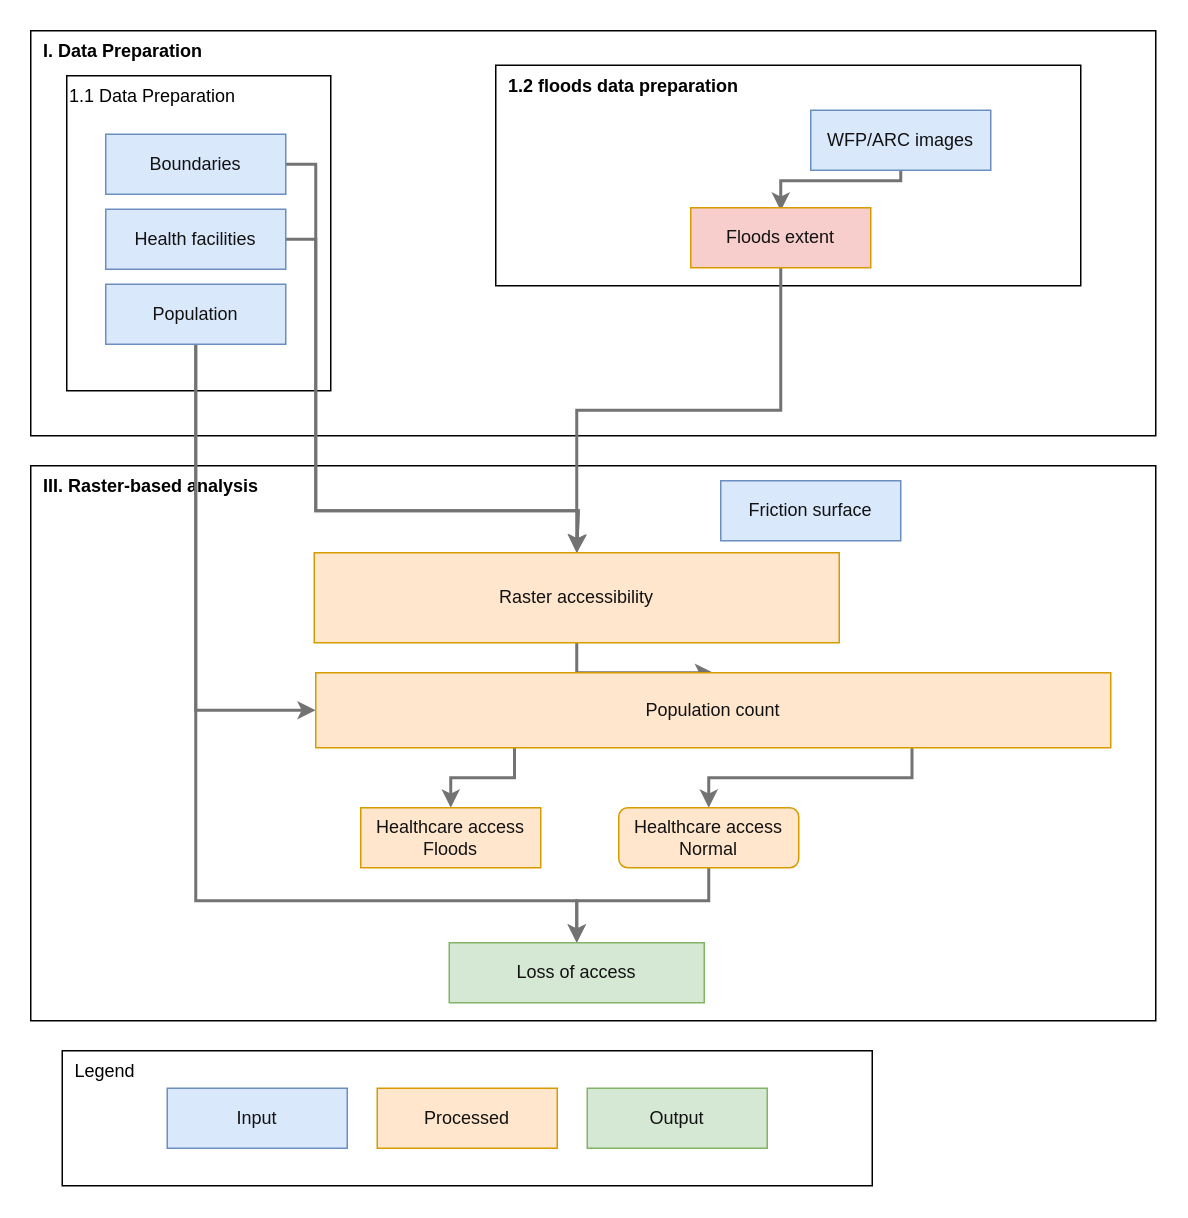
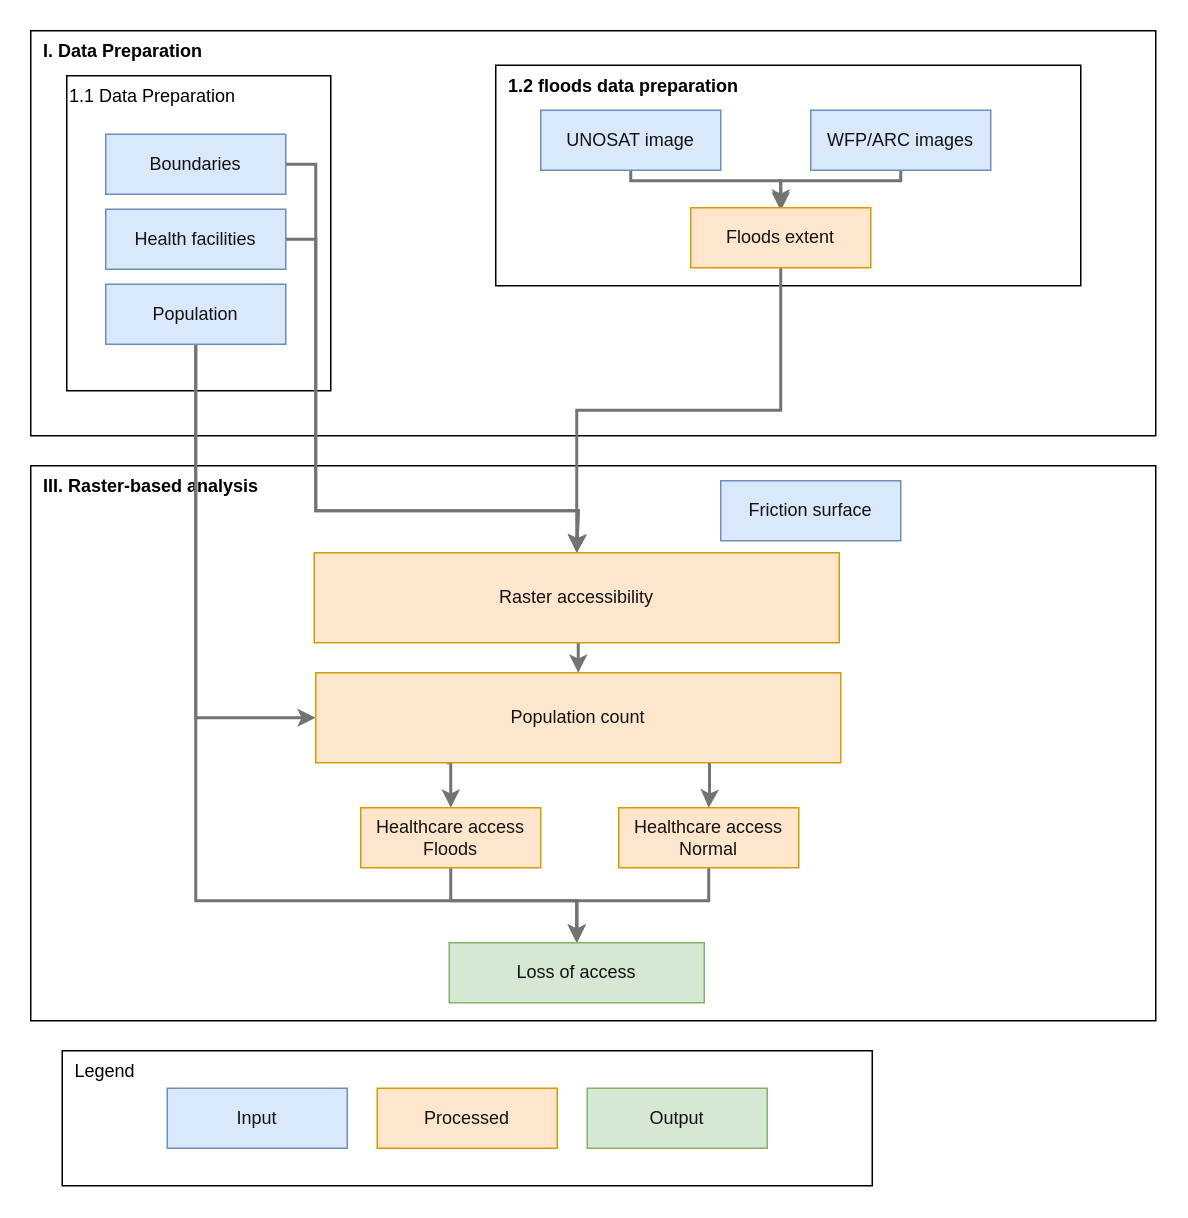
none -> (631, 140)
none -> (699, 181)
(781, 238) -> (781, 238)
(713, 710) -> (578, 718)
(196, 720) -> (196, 720)
(709, 838) -> (709, 838)
none -> (451, 883)
